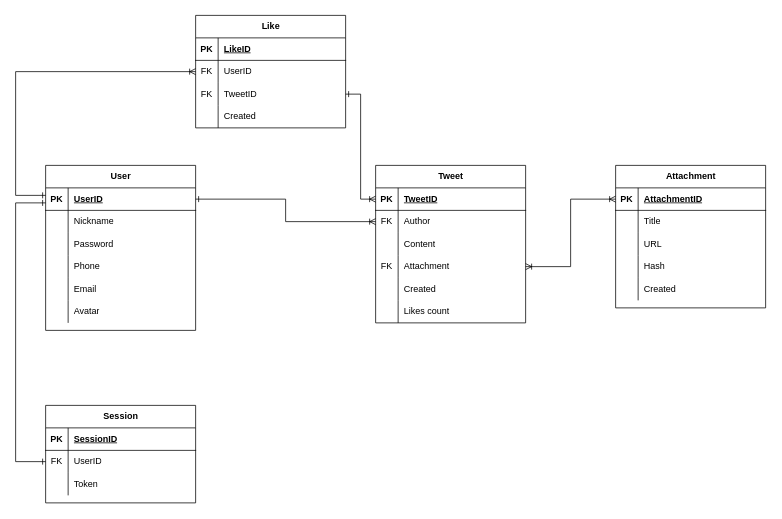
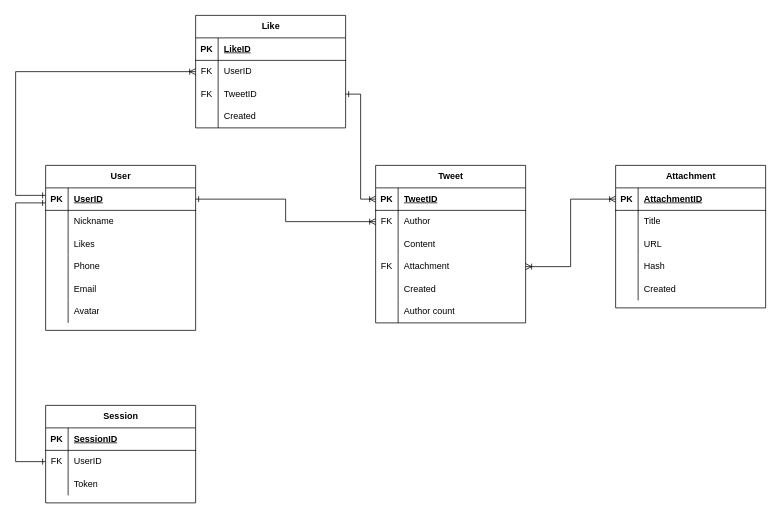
(94, 244) -> (85, 244)
(429, 312) -> (433, 312)
